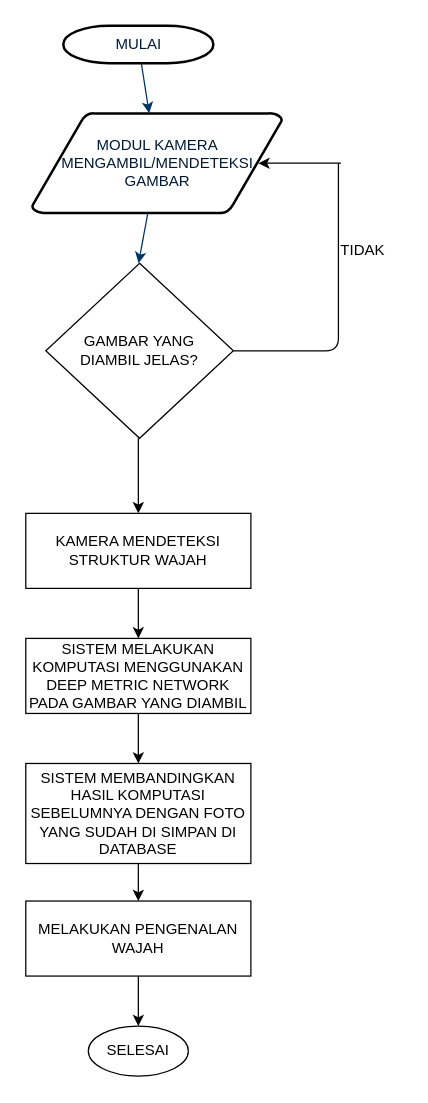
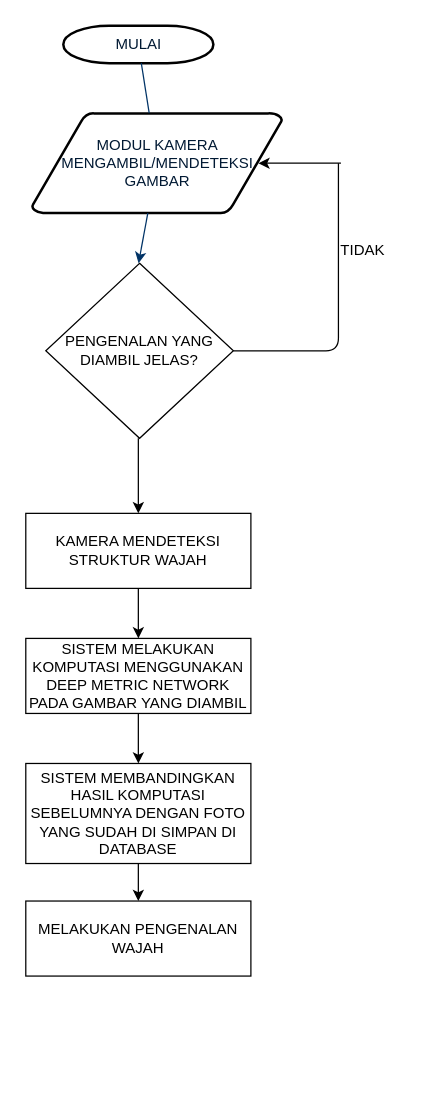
(147, 103) -> (148, 106)
(139, 351) -> (139, 351)
(138, 997) -> none
(138, 1051) -> none
